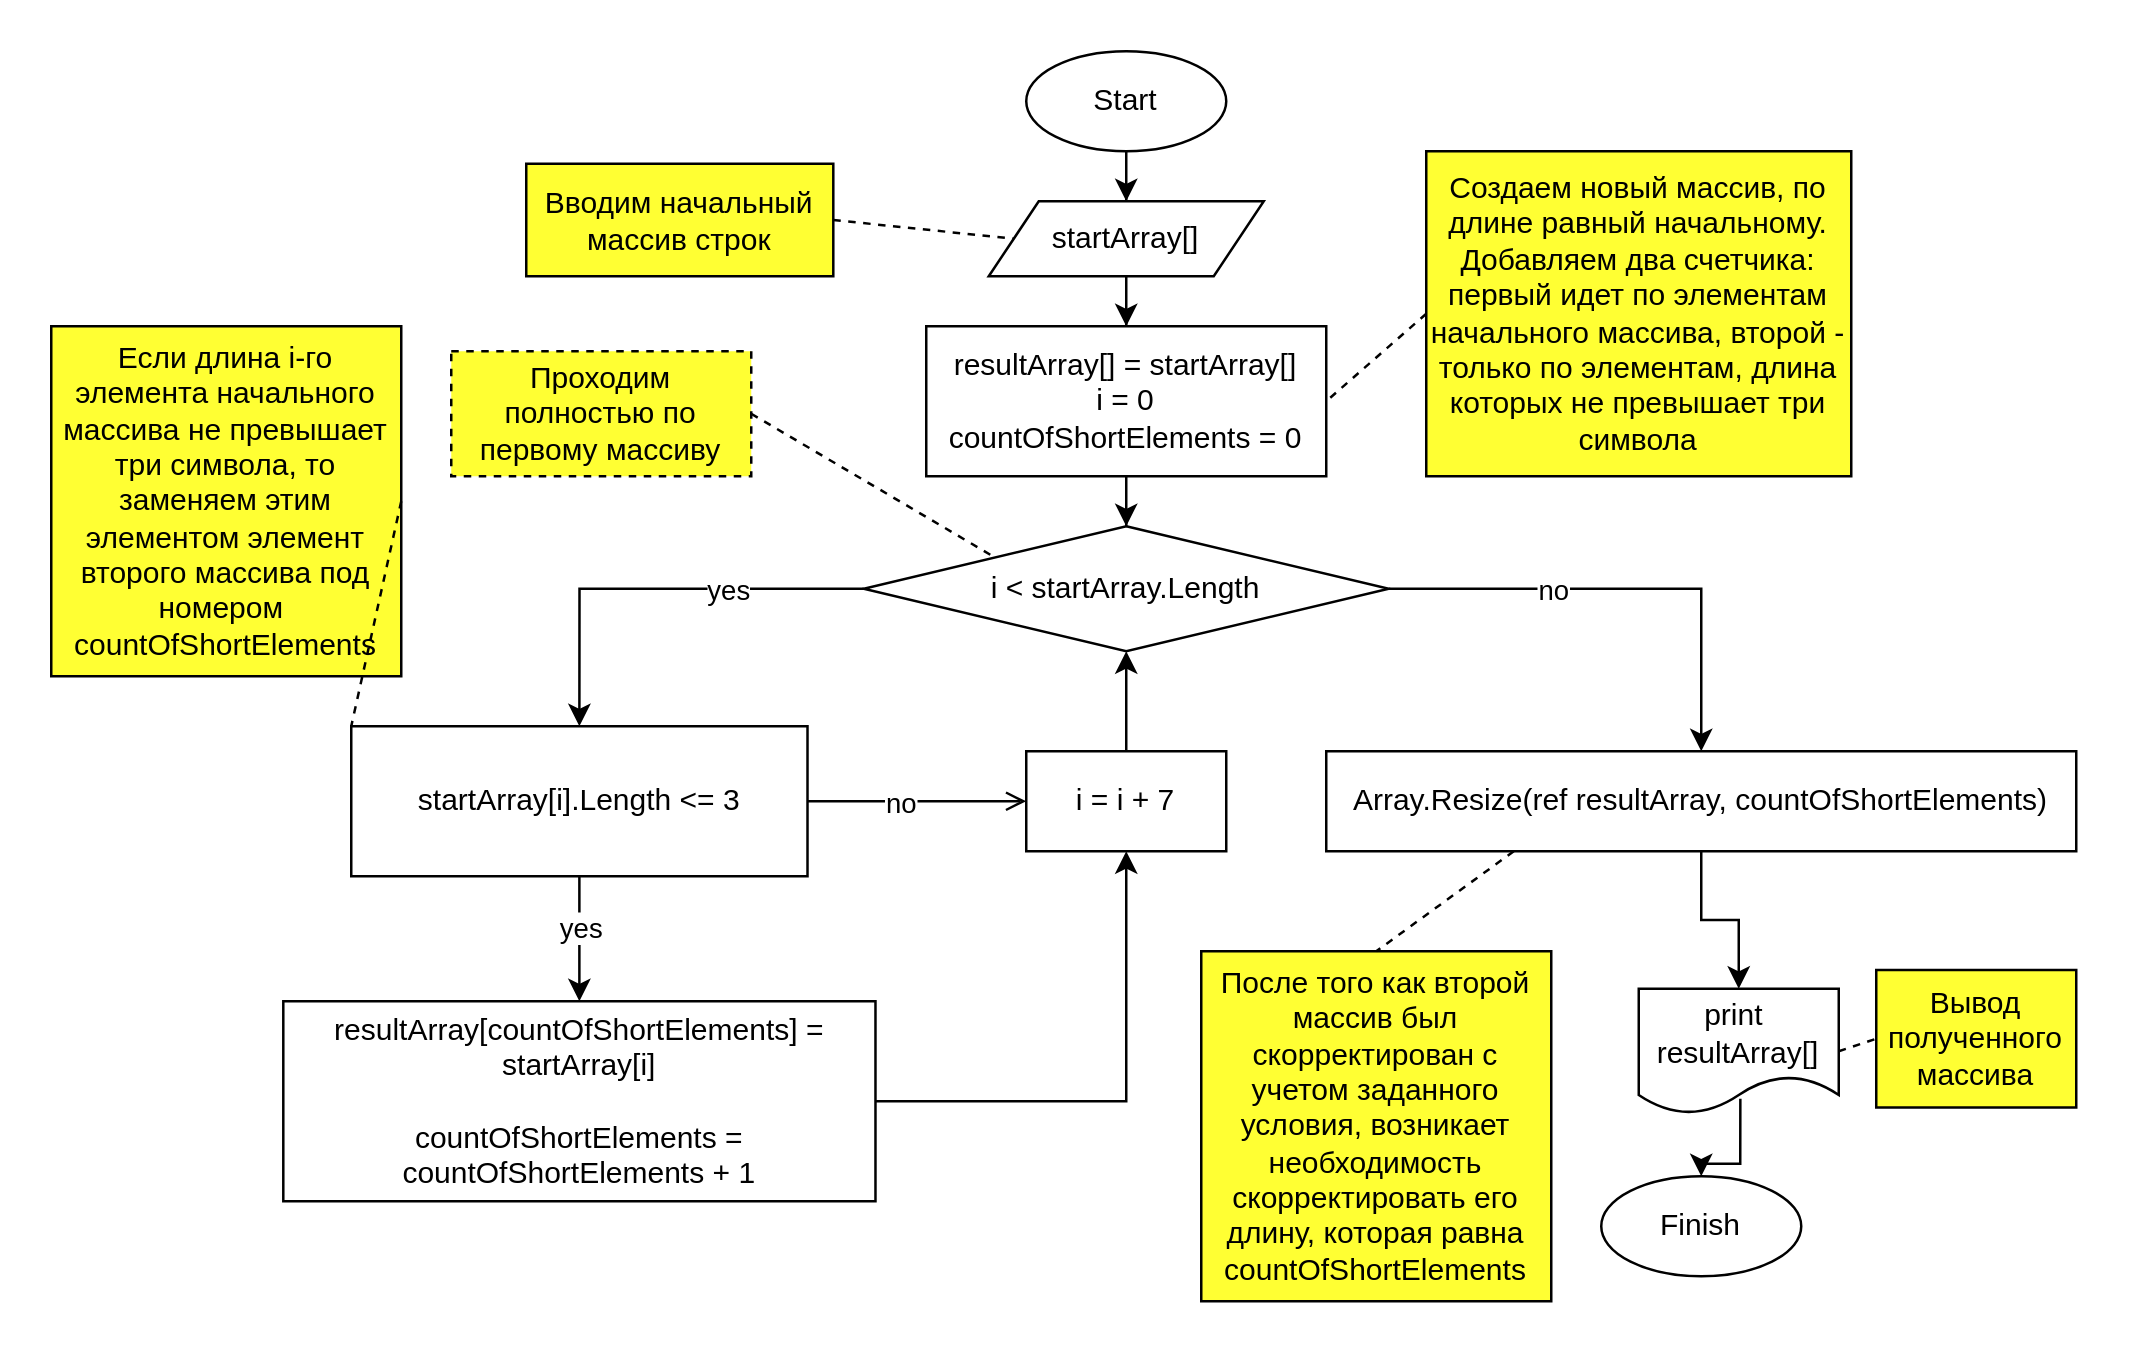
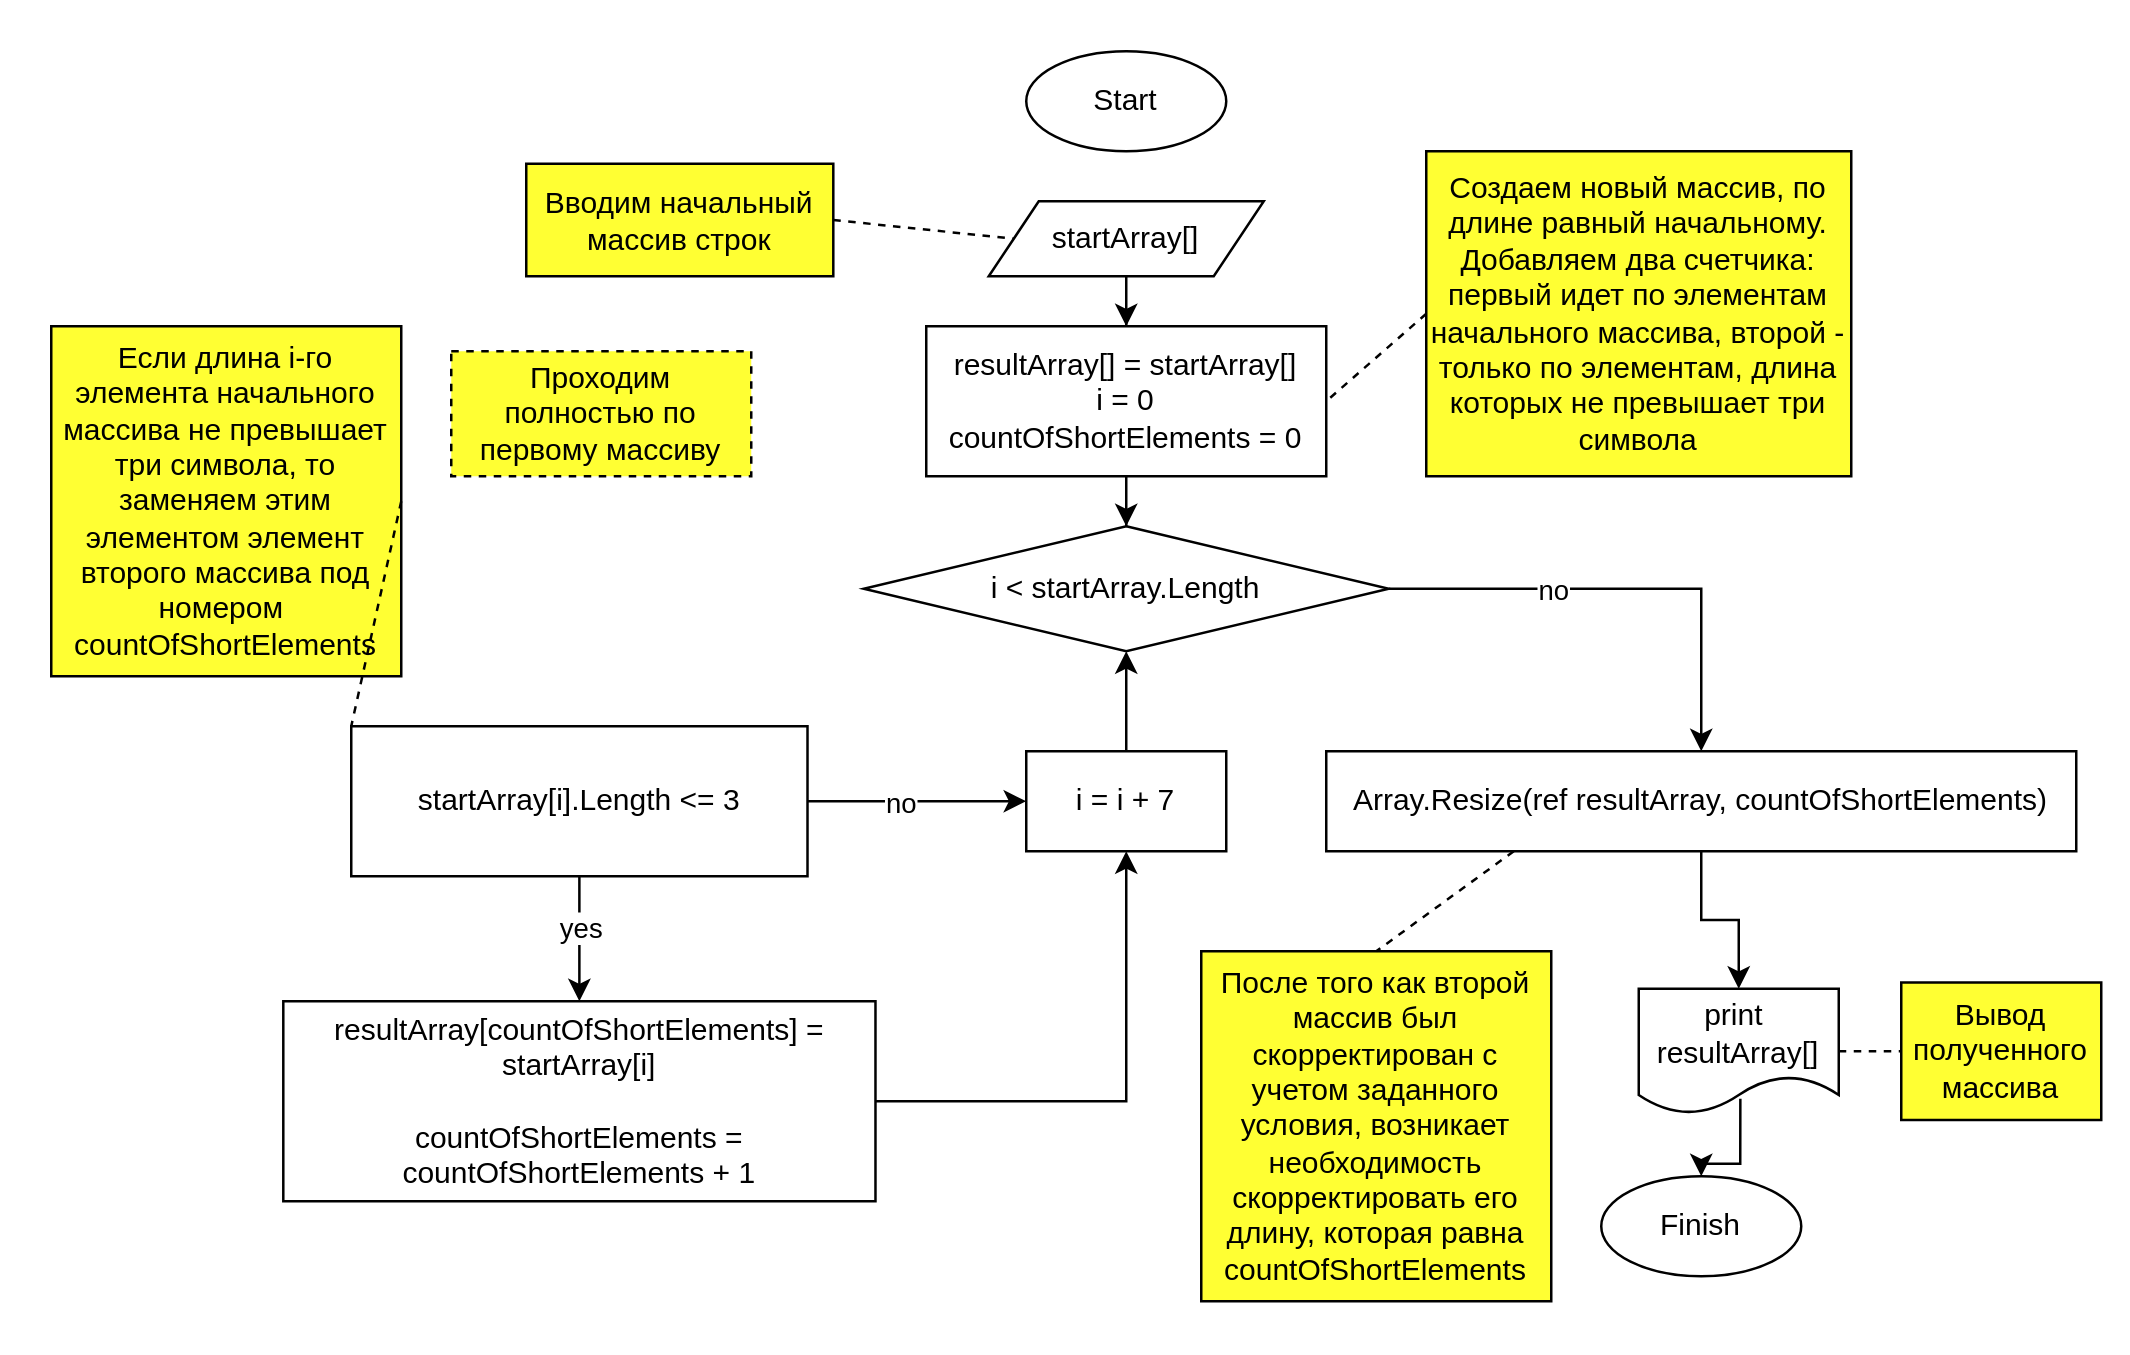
(1126, 184) -> none
(871, 484) -> none
(661, 589) -> none
(1012, 801) -> (1008, 801)
(1976, 1039) -> (2001, 1051)
